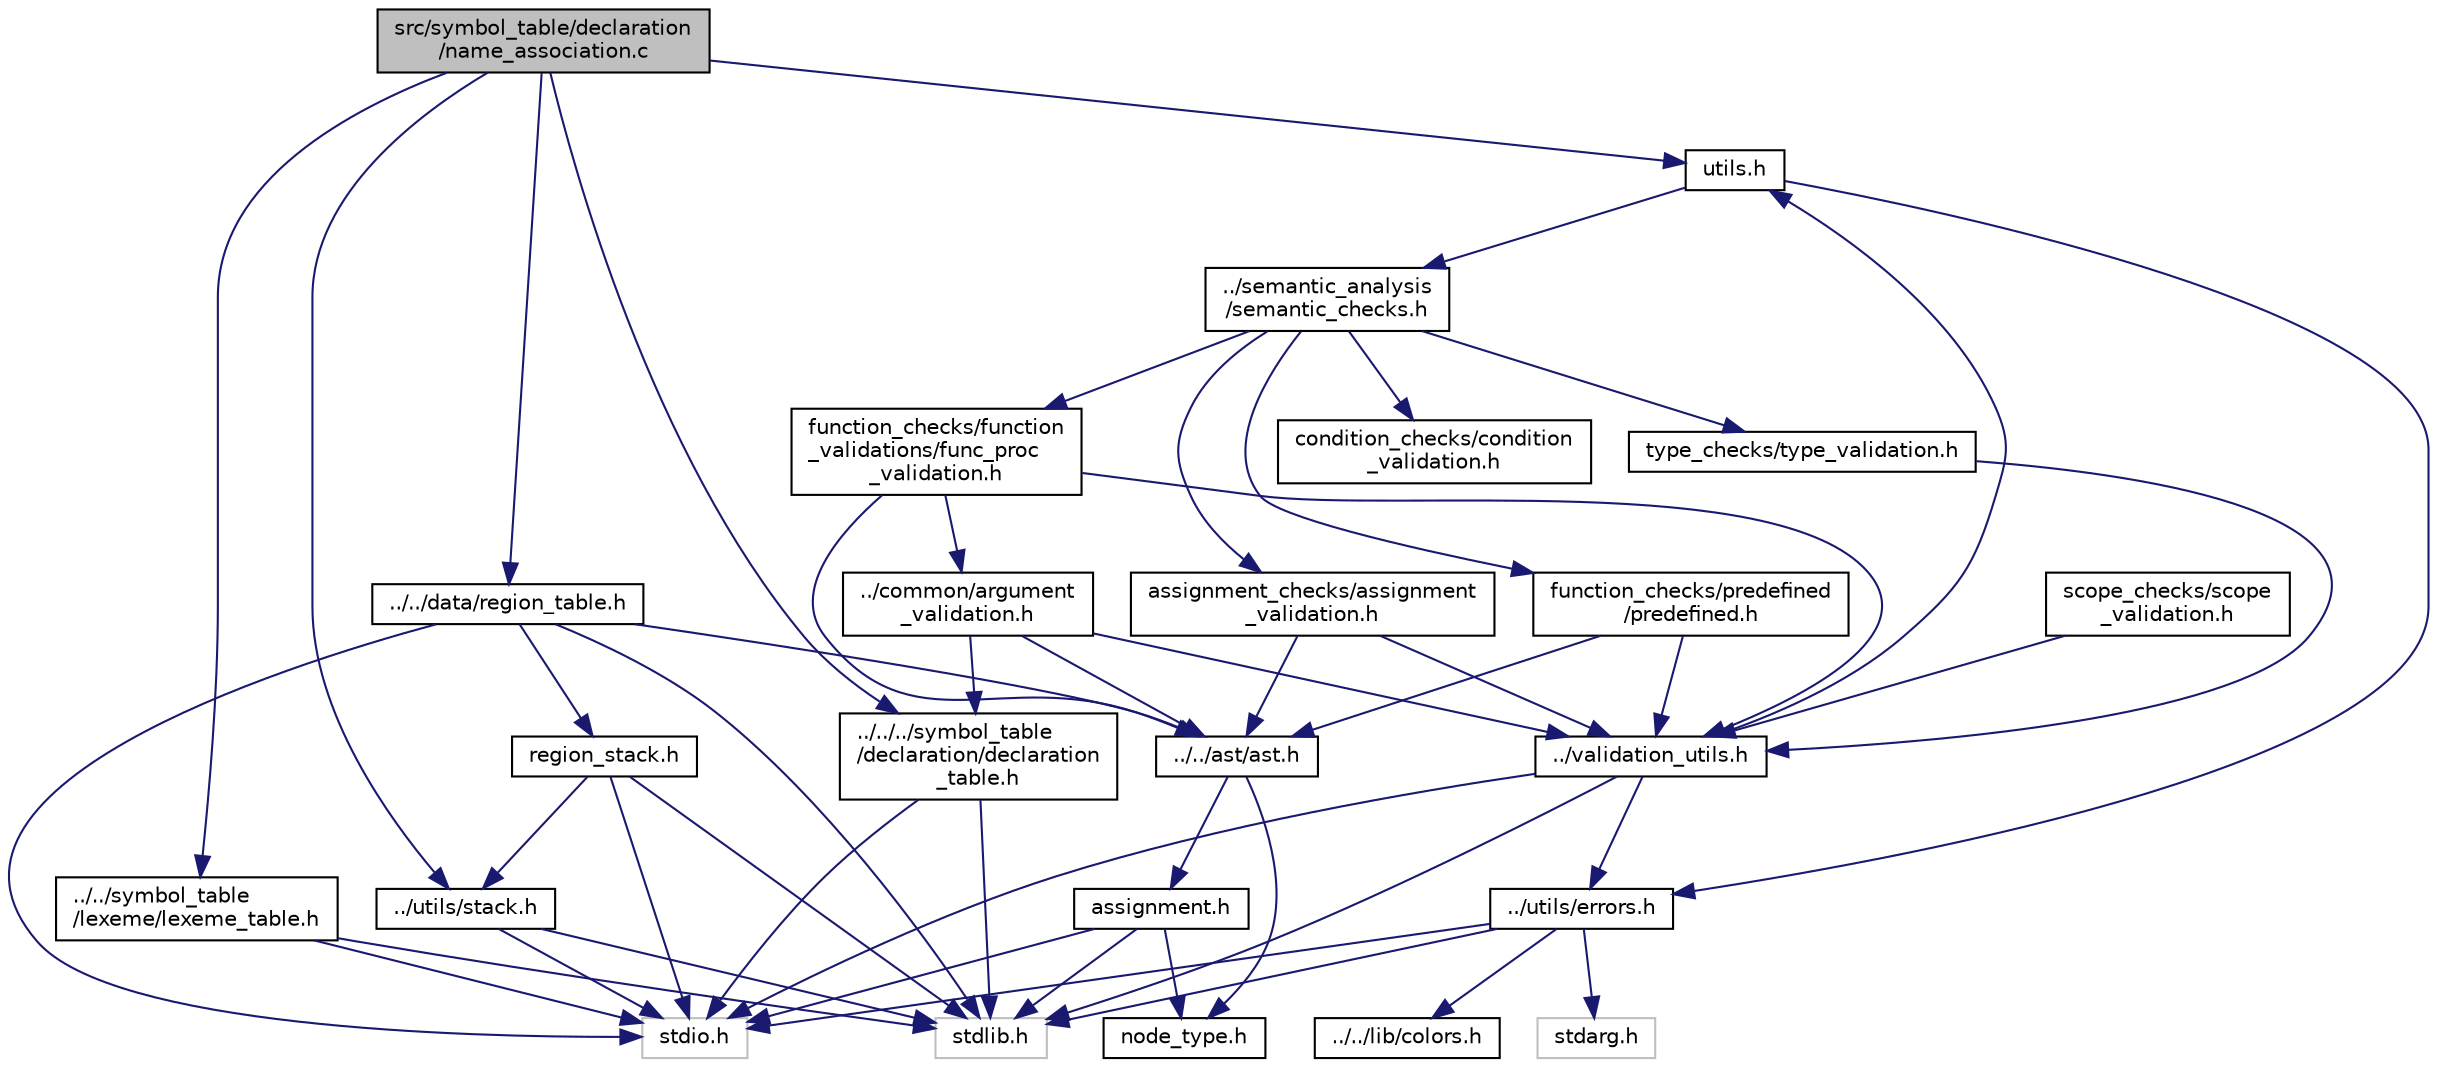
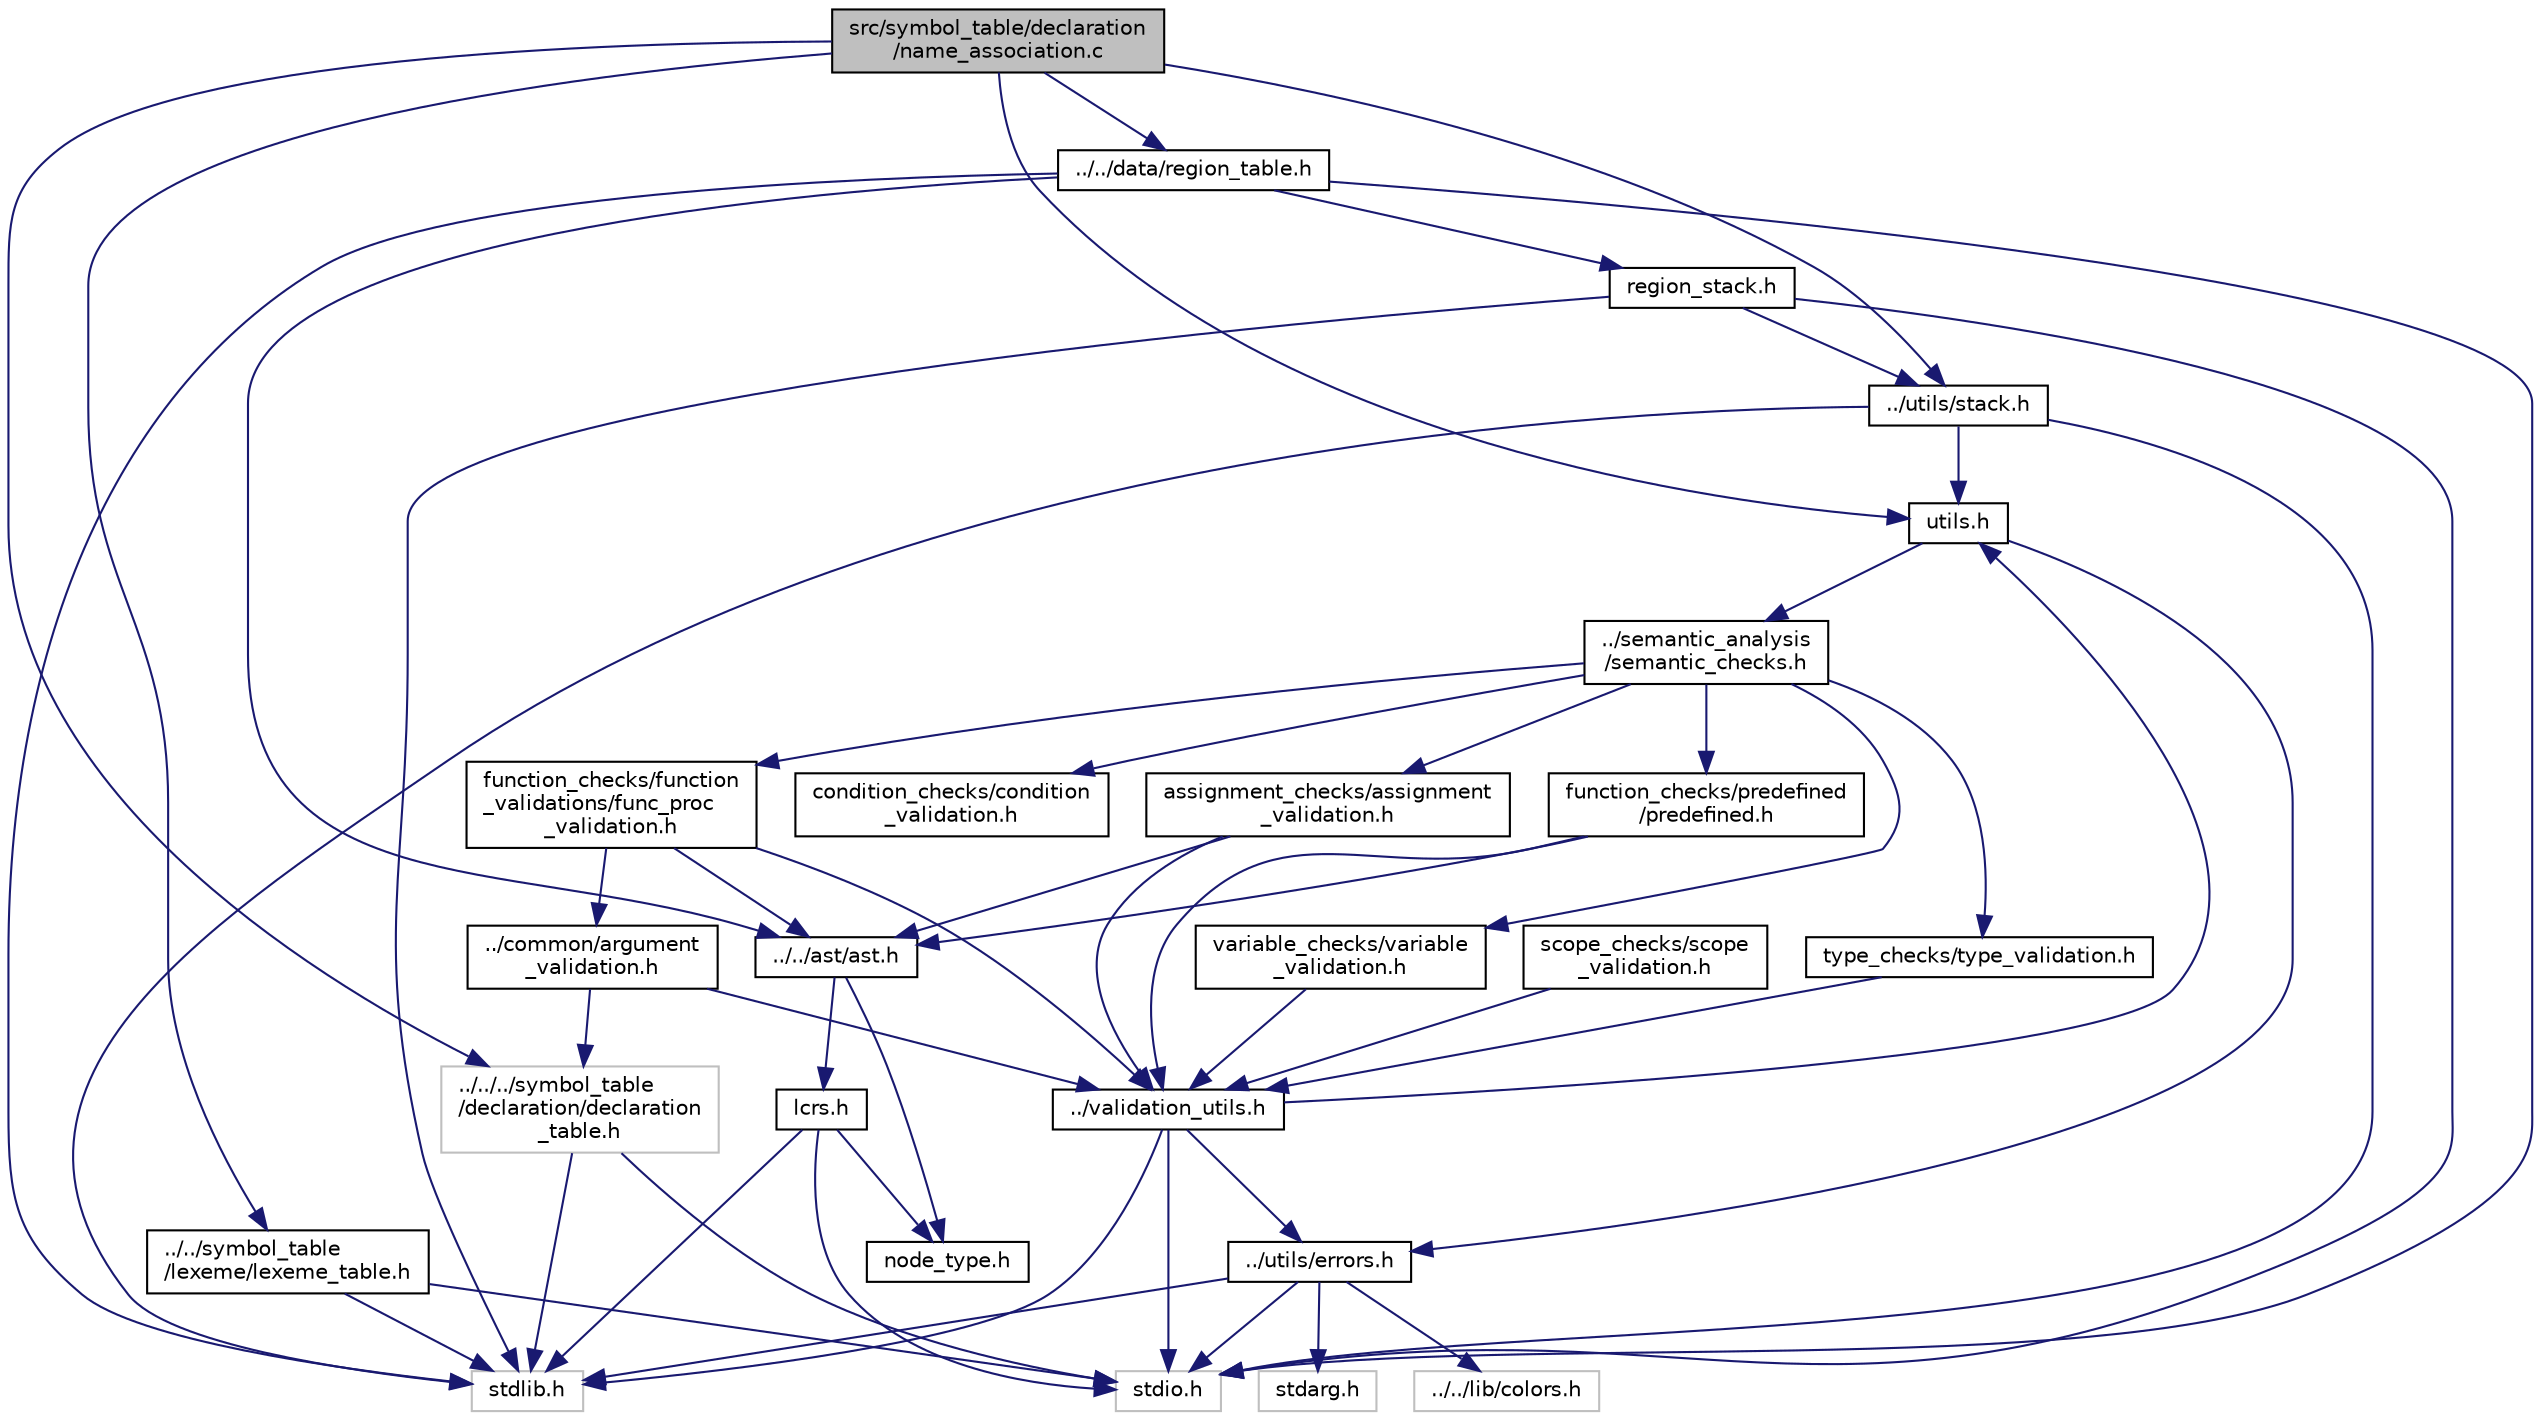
none -> (1959, 454)
(1104, 681) -> none
(979, 757) -> (580, 1110)
(1161, 909) -> (822, 1110)
none -> (1341, 957)
(1407, 1038) -> (1507, 1391)
